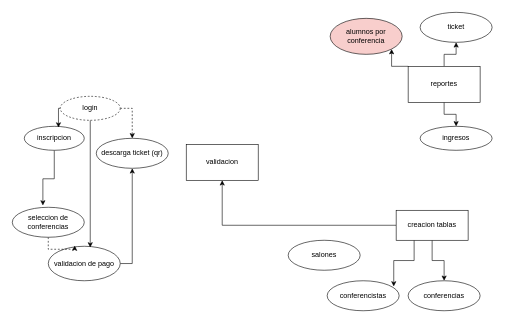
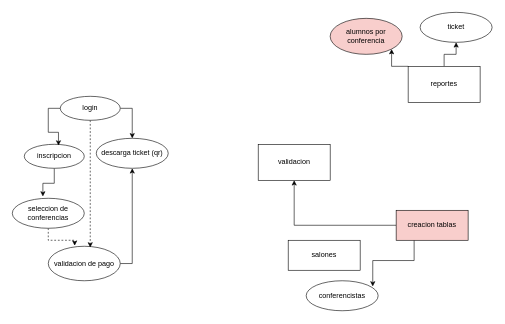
(90, 108) -> (90, 108)
(132, 114) -> (132, 114)
(456, 116) -> none
(54, 138) -> (54, 156)
(456, 138) -> none
(222, 162) -> (294, 162)
(90, 181) -> (90, 181)
(48, 222) -> (48, 213)
(432, 225) -> (432, 225)
(324, 255) -> (324, 255)
(437, 261) -> none
(363, 296) -> (342, 296)
(444, 296) -> none
